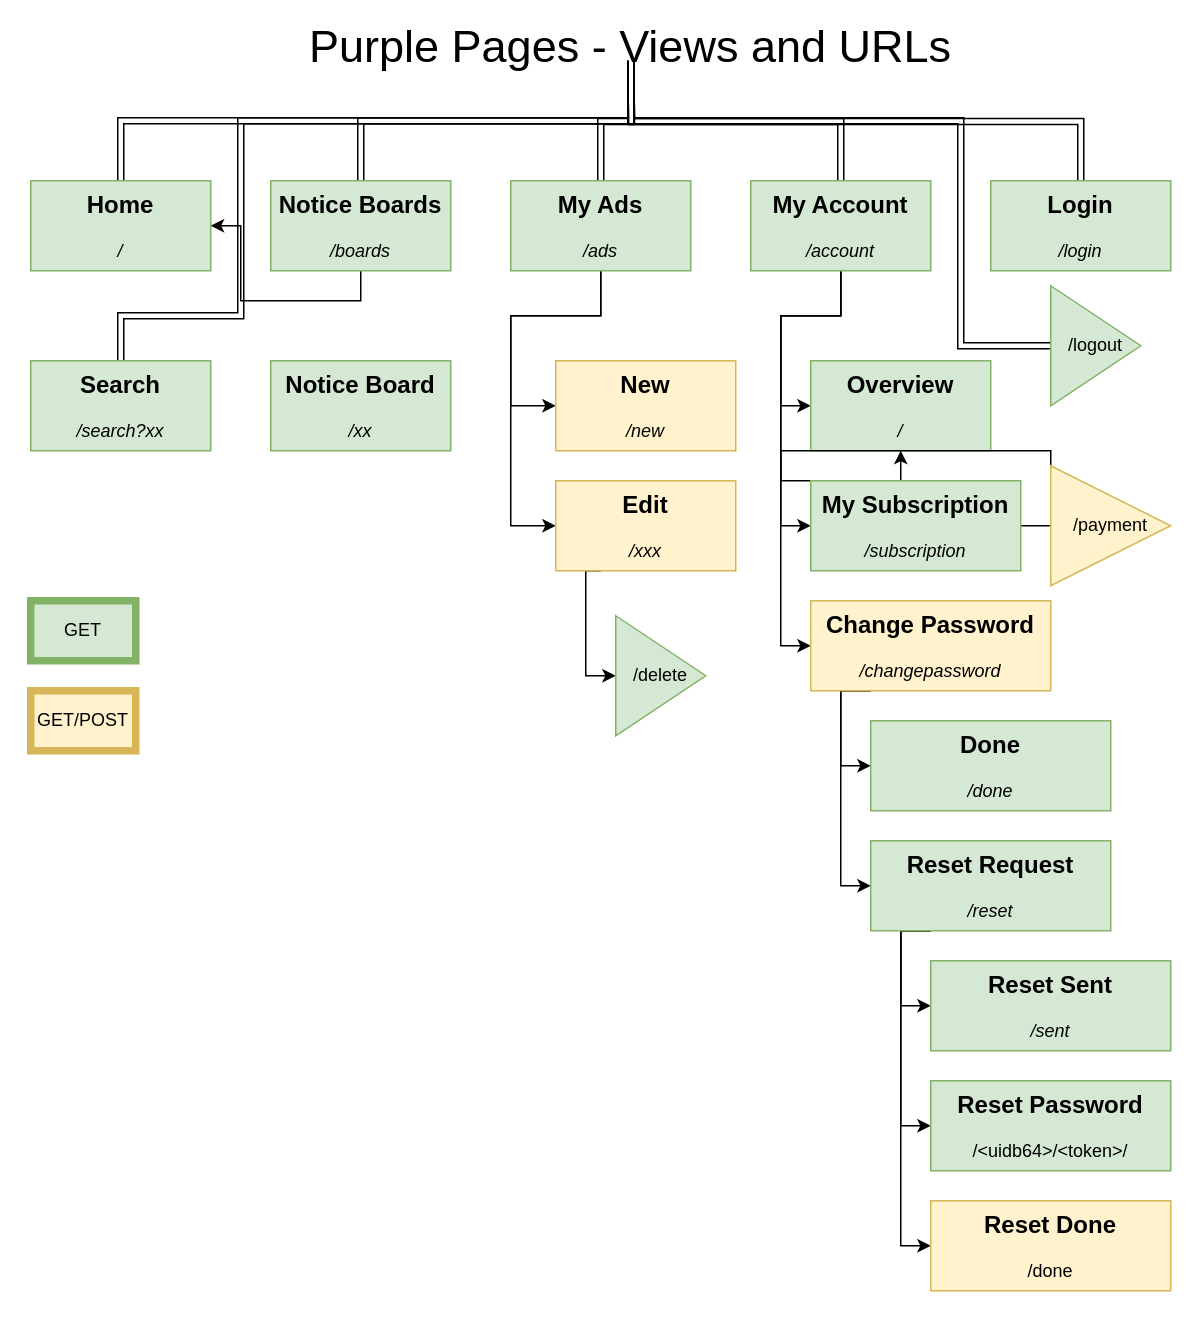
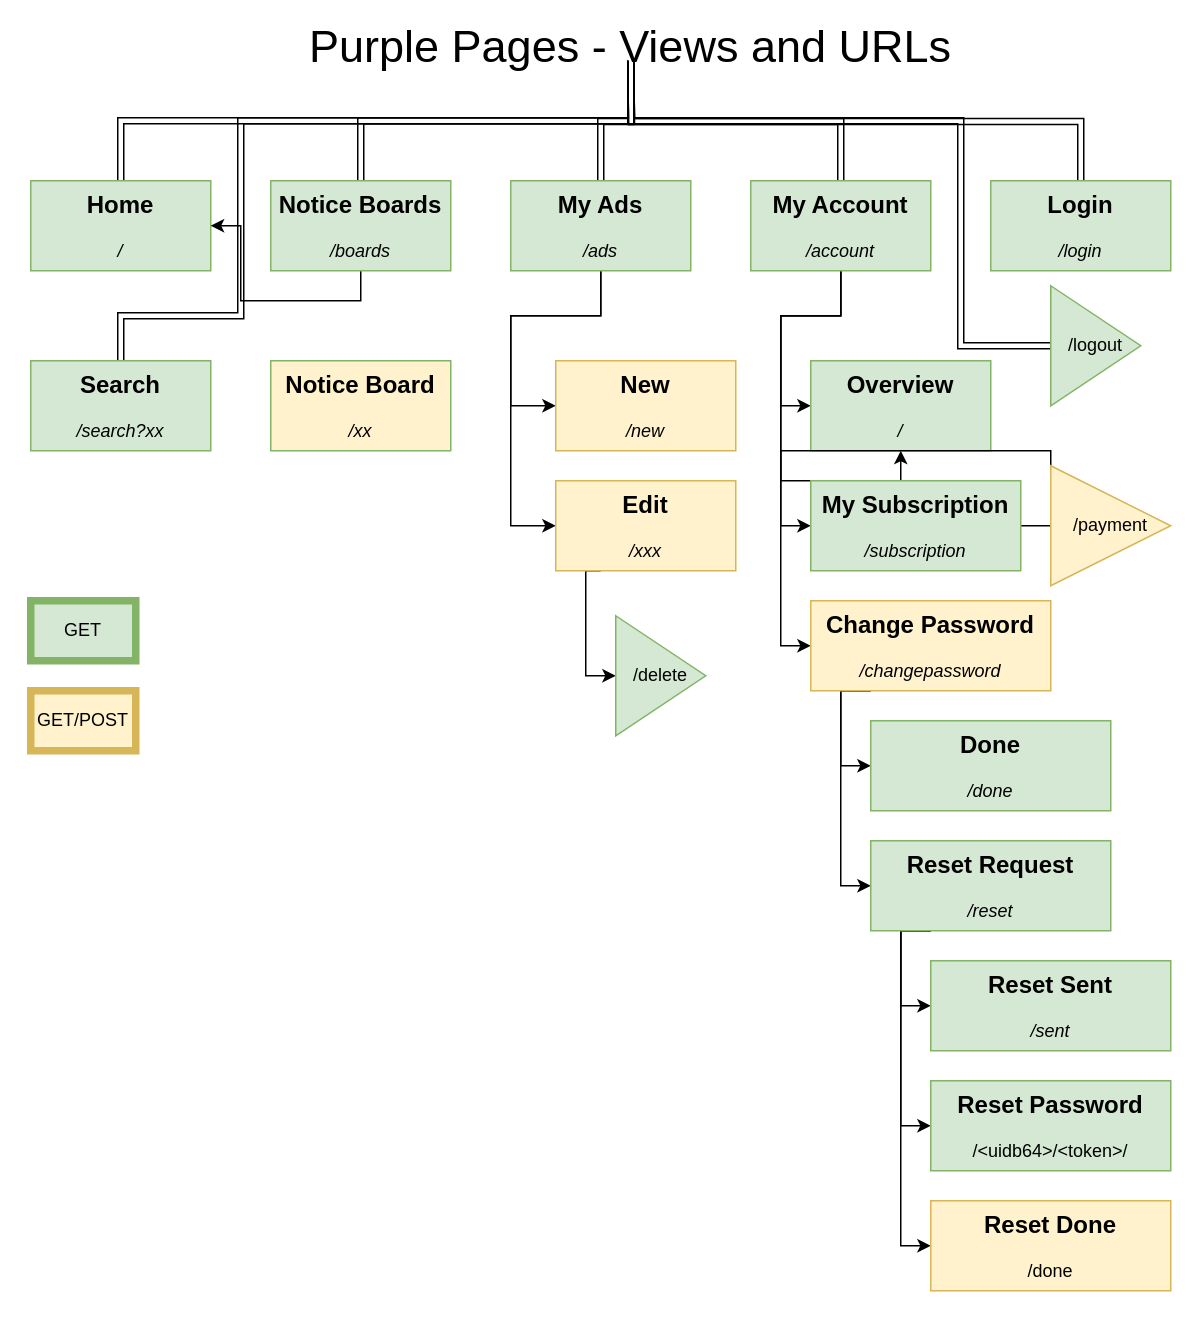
(361, 406) -> (361, 406)
